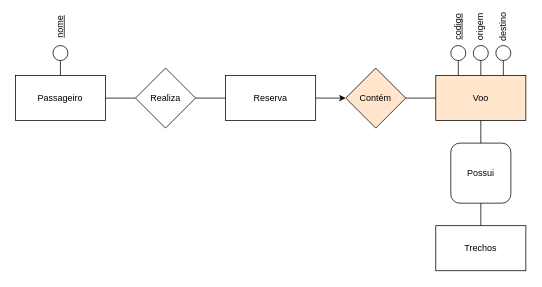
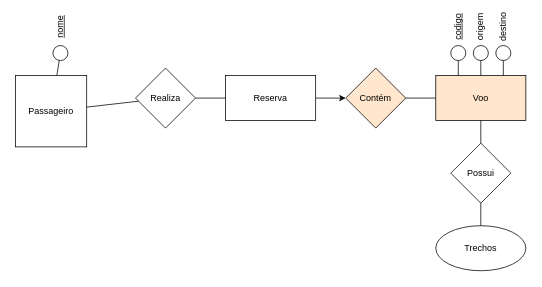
(60, 98) -> (51, 111)
(480, 173) -> (480, 173)
(480, 248) -> (480, 248)
